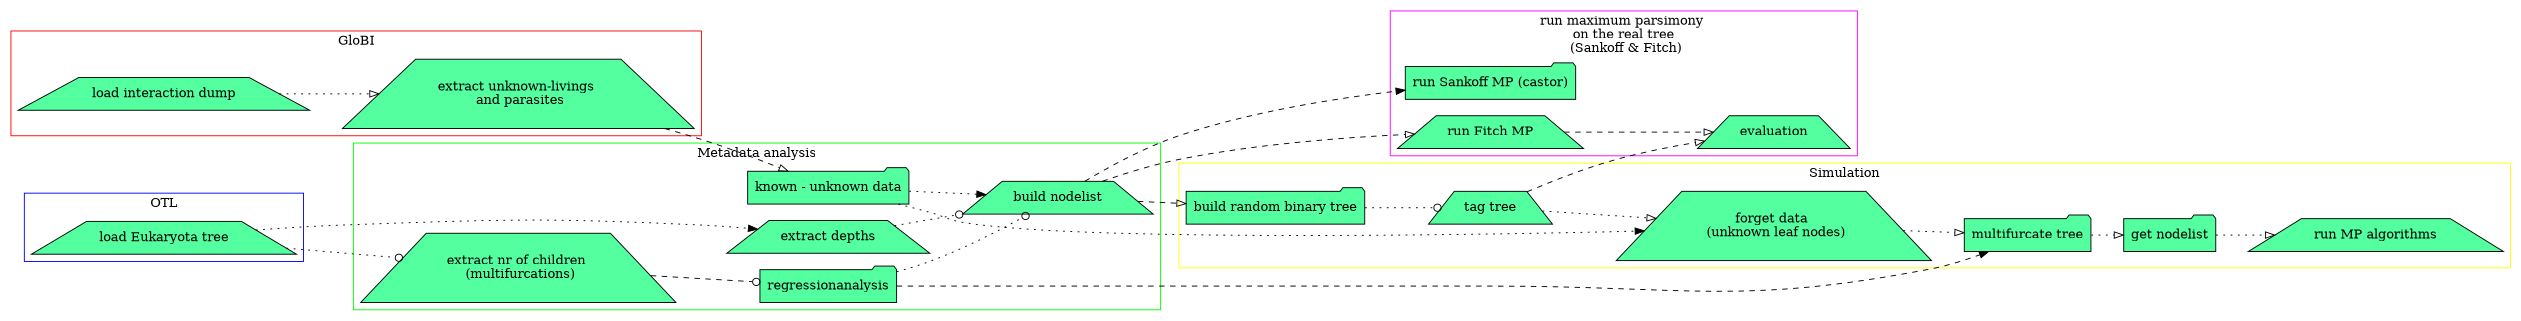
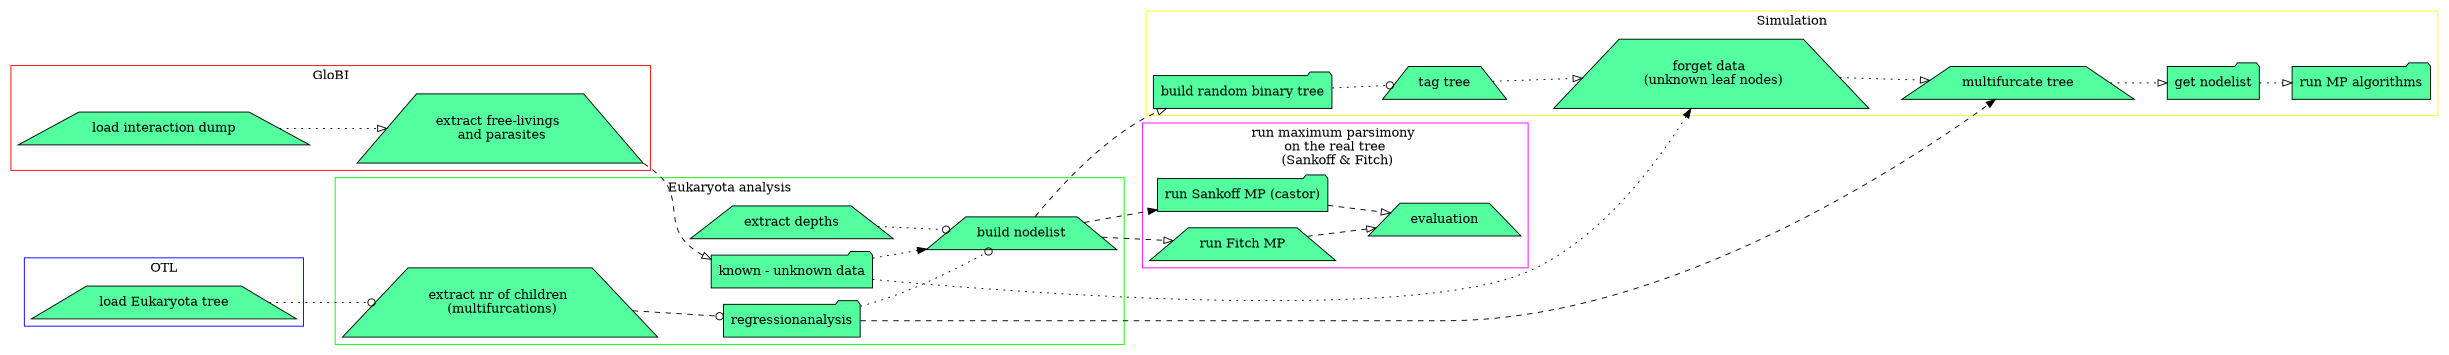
(518, 94) -> (500, 128)
(757, 154) -> (730, 188)
(1584, 169) -> (1355, 209)
(502, 220) -> none
(2028, 235) -> (2018, 83)
(2376, 235) -> (2361, 83)
